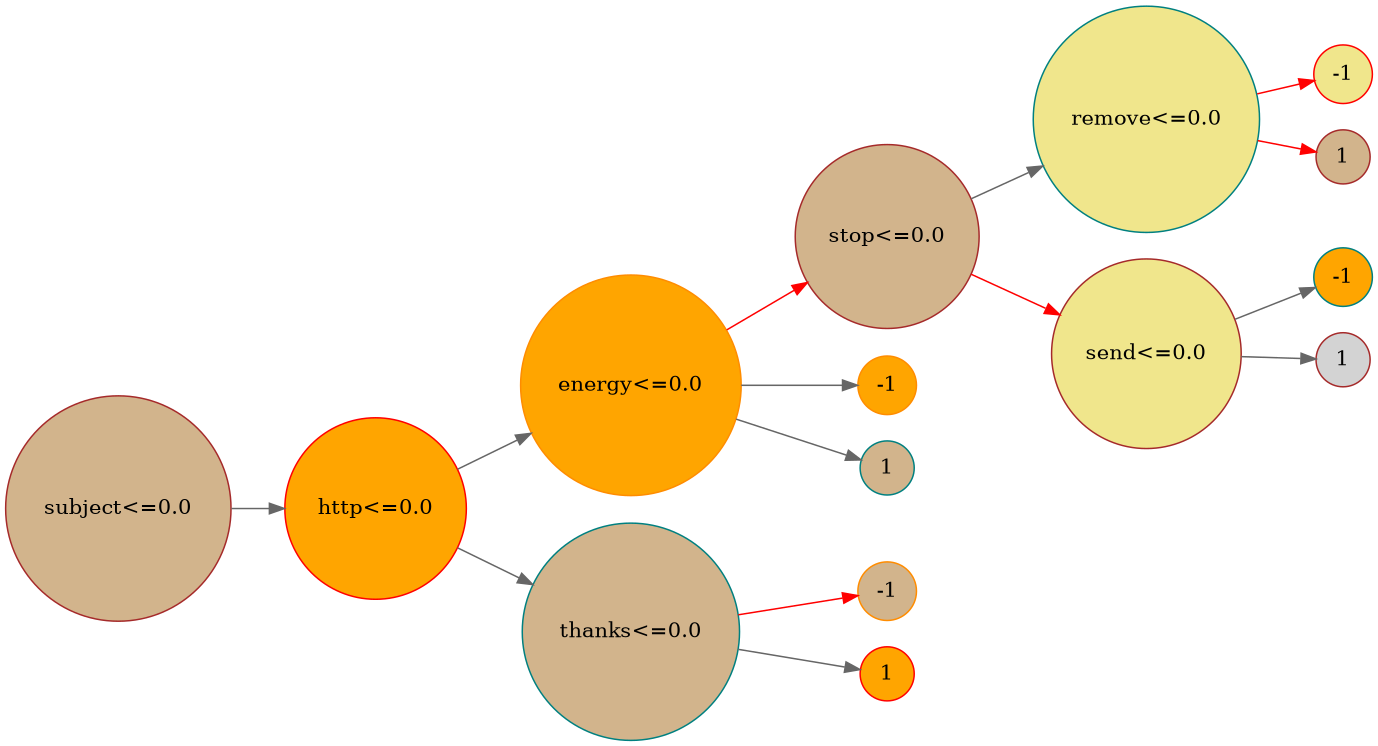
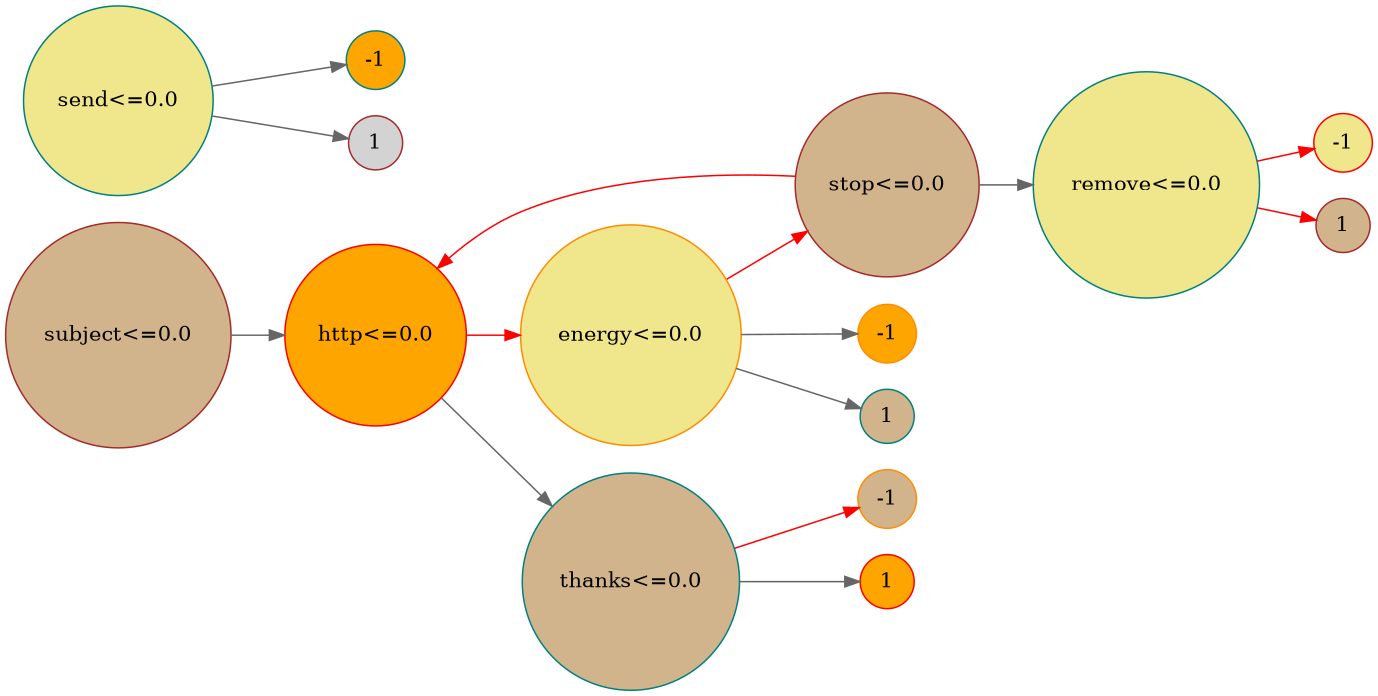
(1008, 291) -> (614, 186)
(1146, 354) -> (118, 101)
(631, 385) -> (631, 335)
(487, 455) -> (486, 335)
